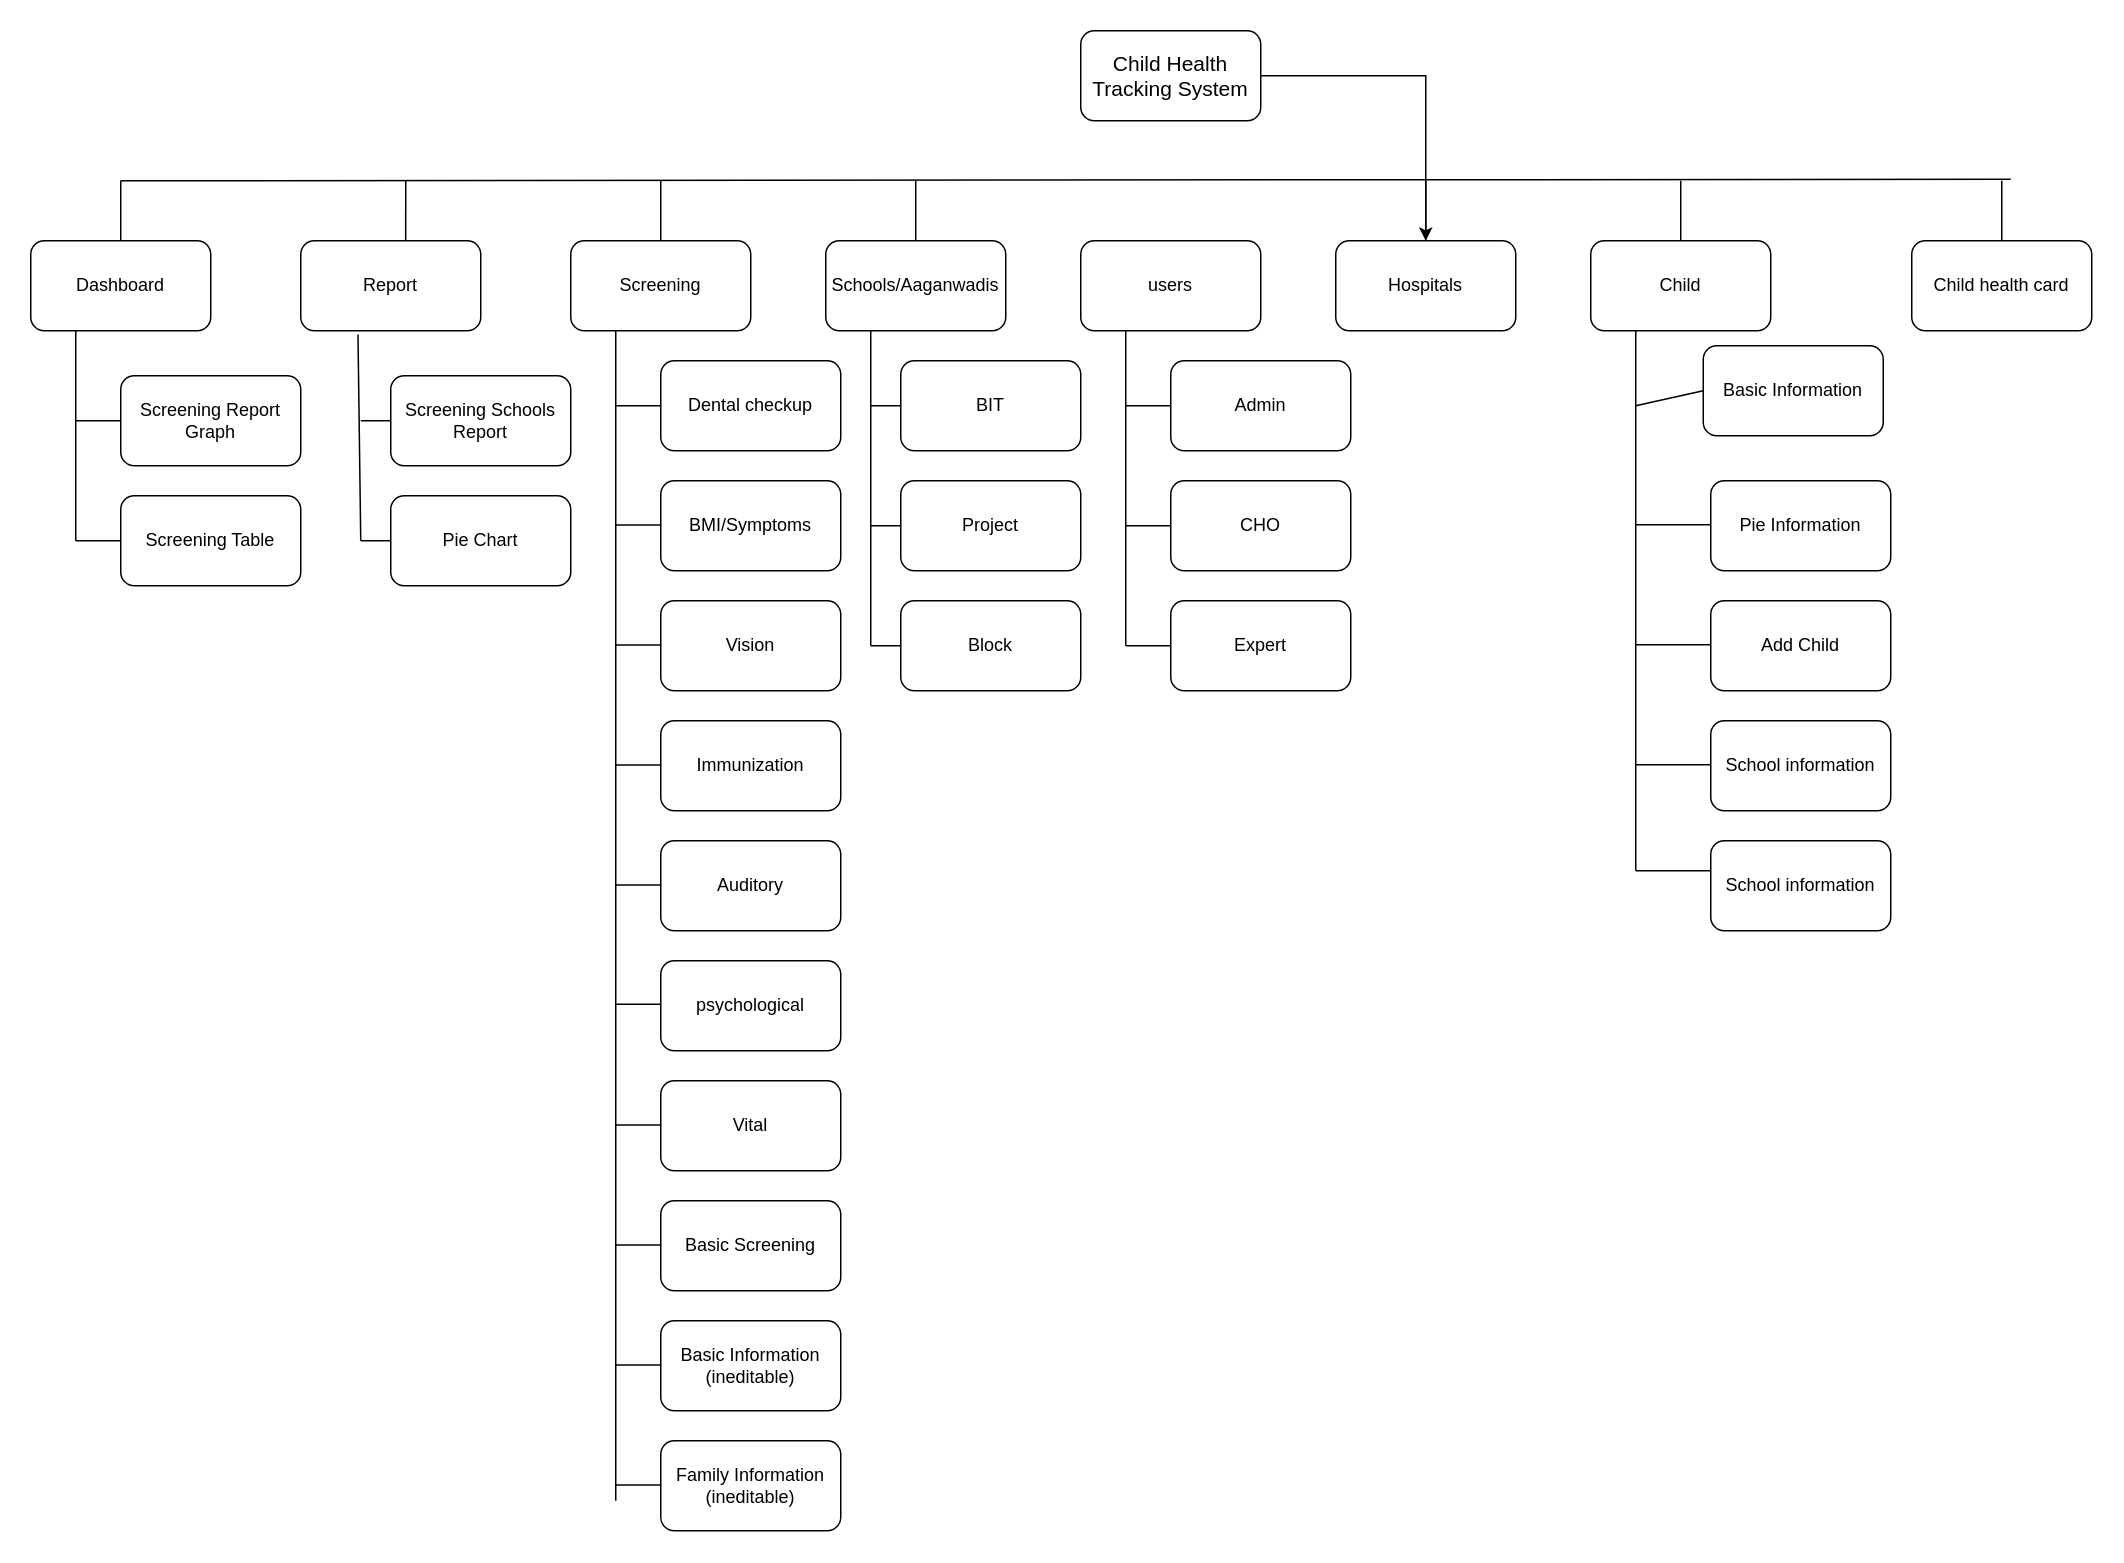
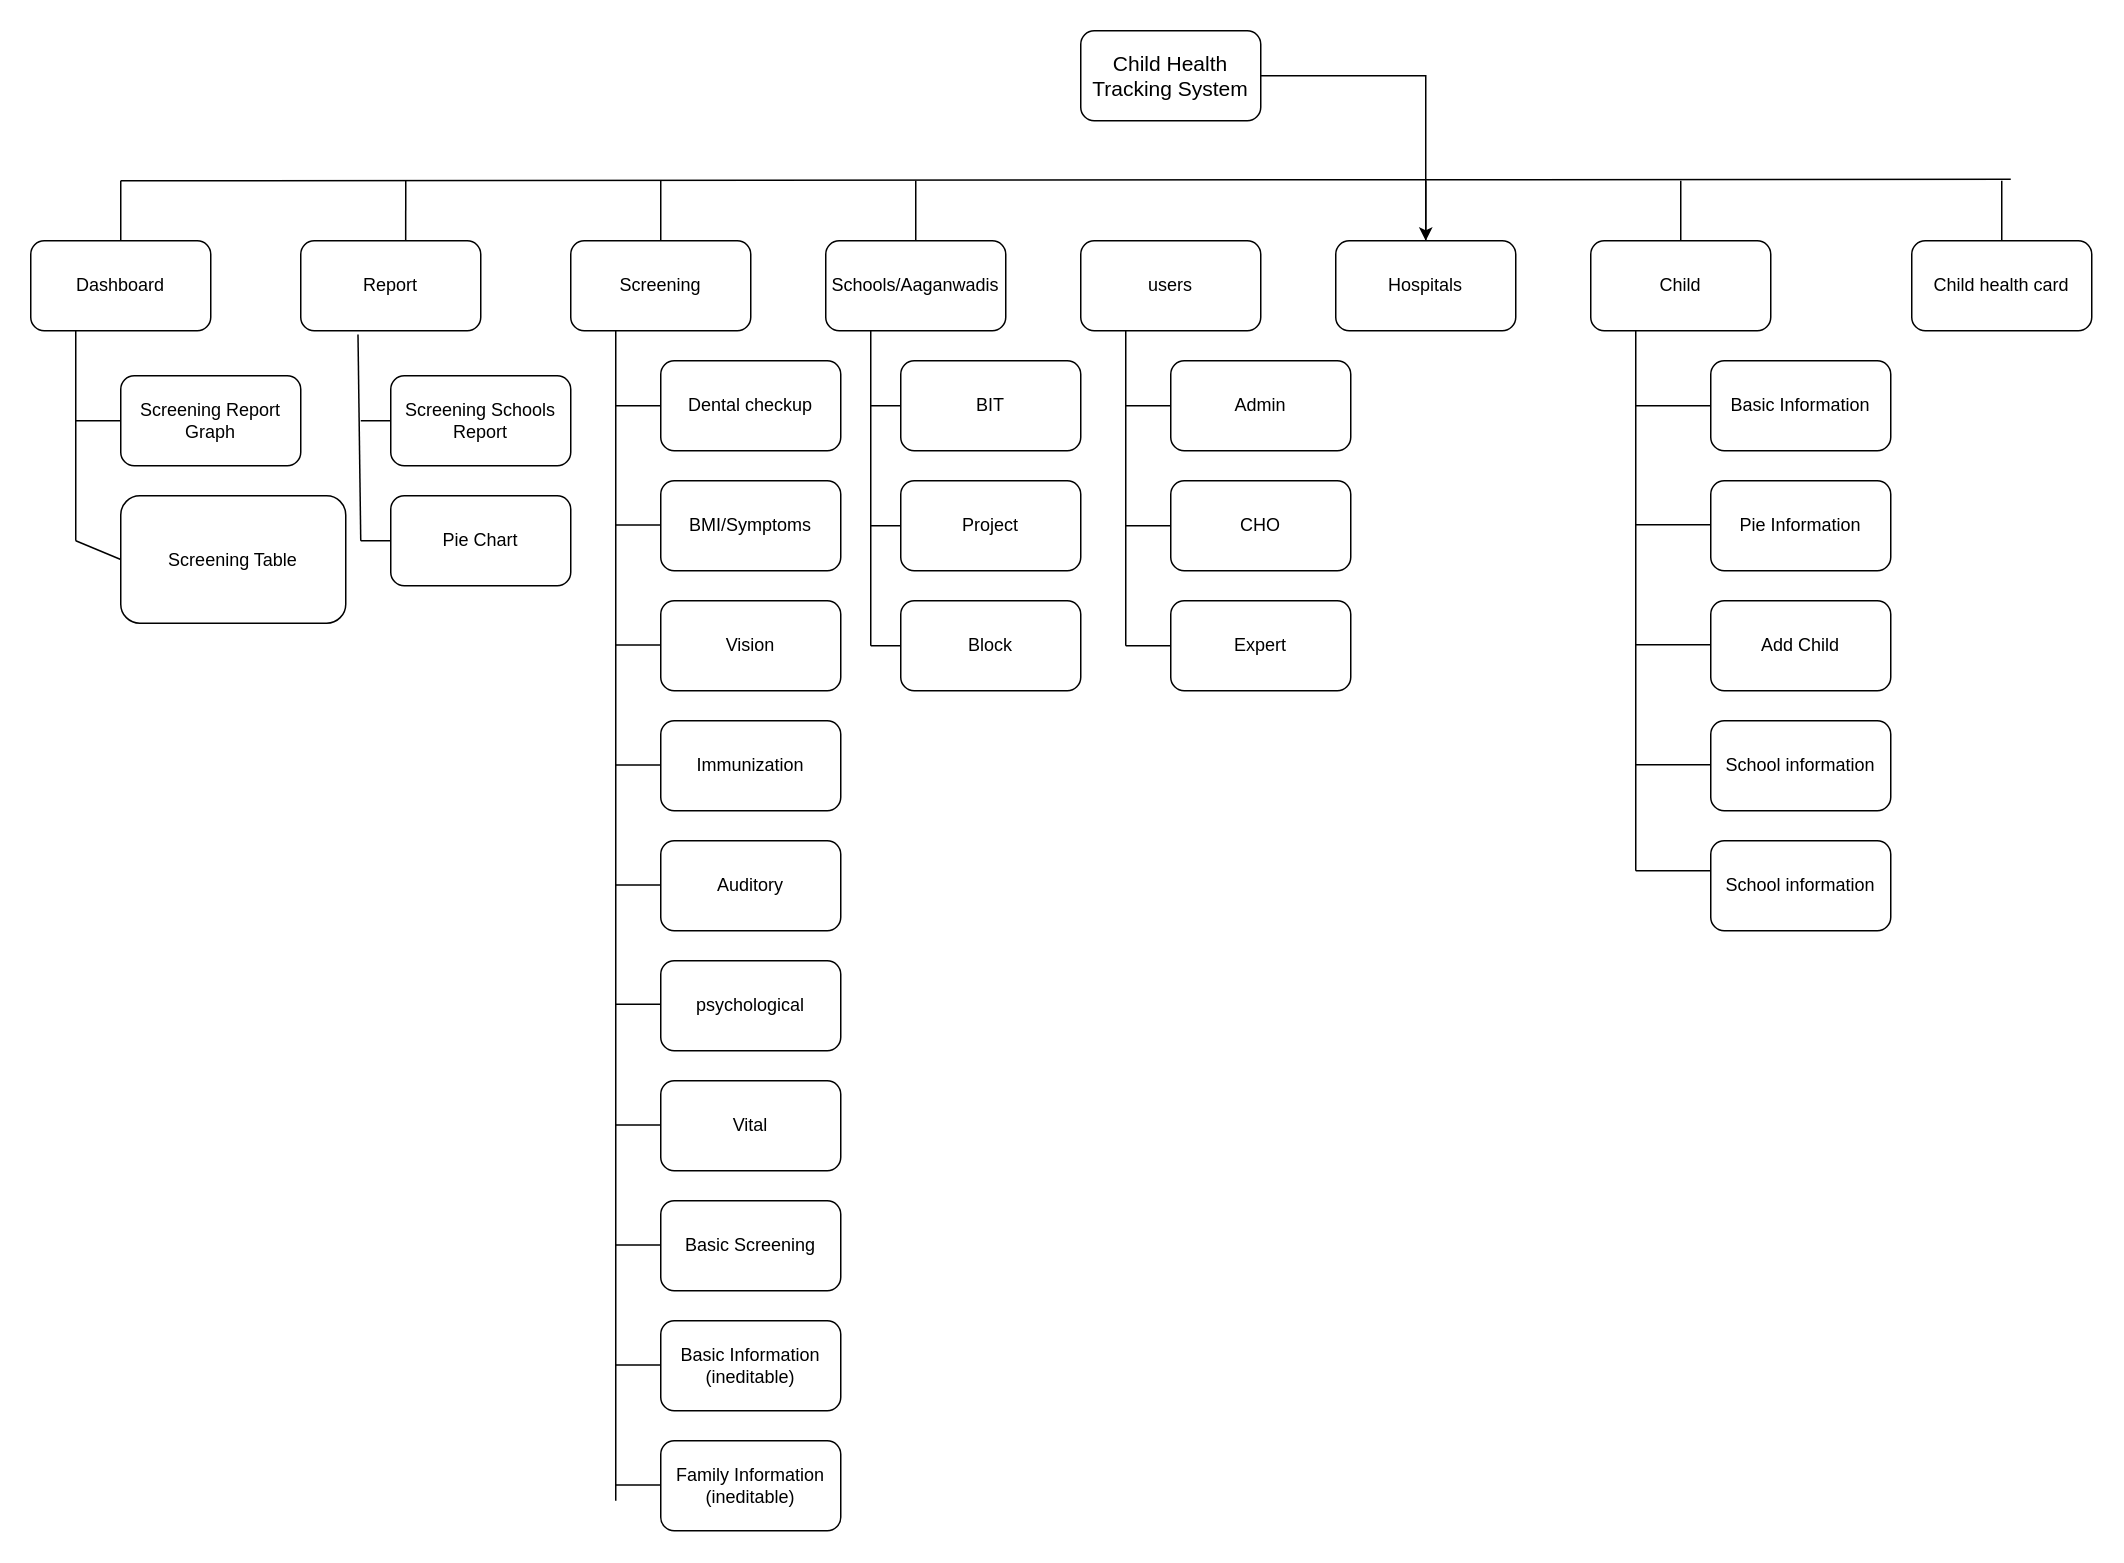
(1793, 391) -> (1801, 406)
(211, 541) -> (233, 560)
